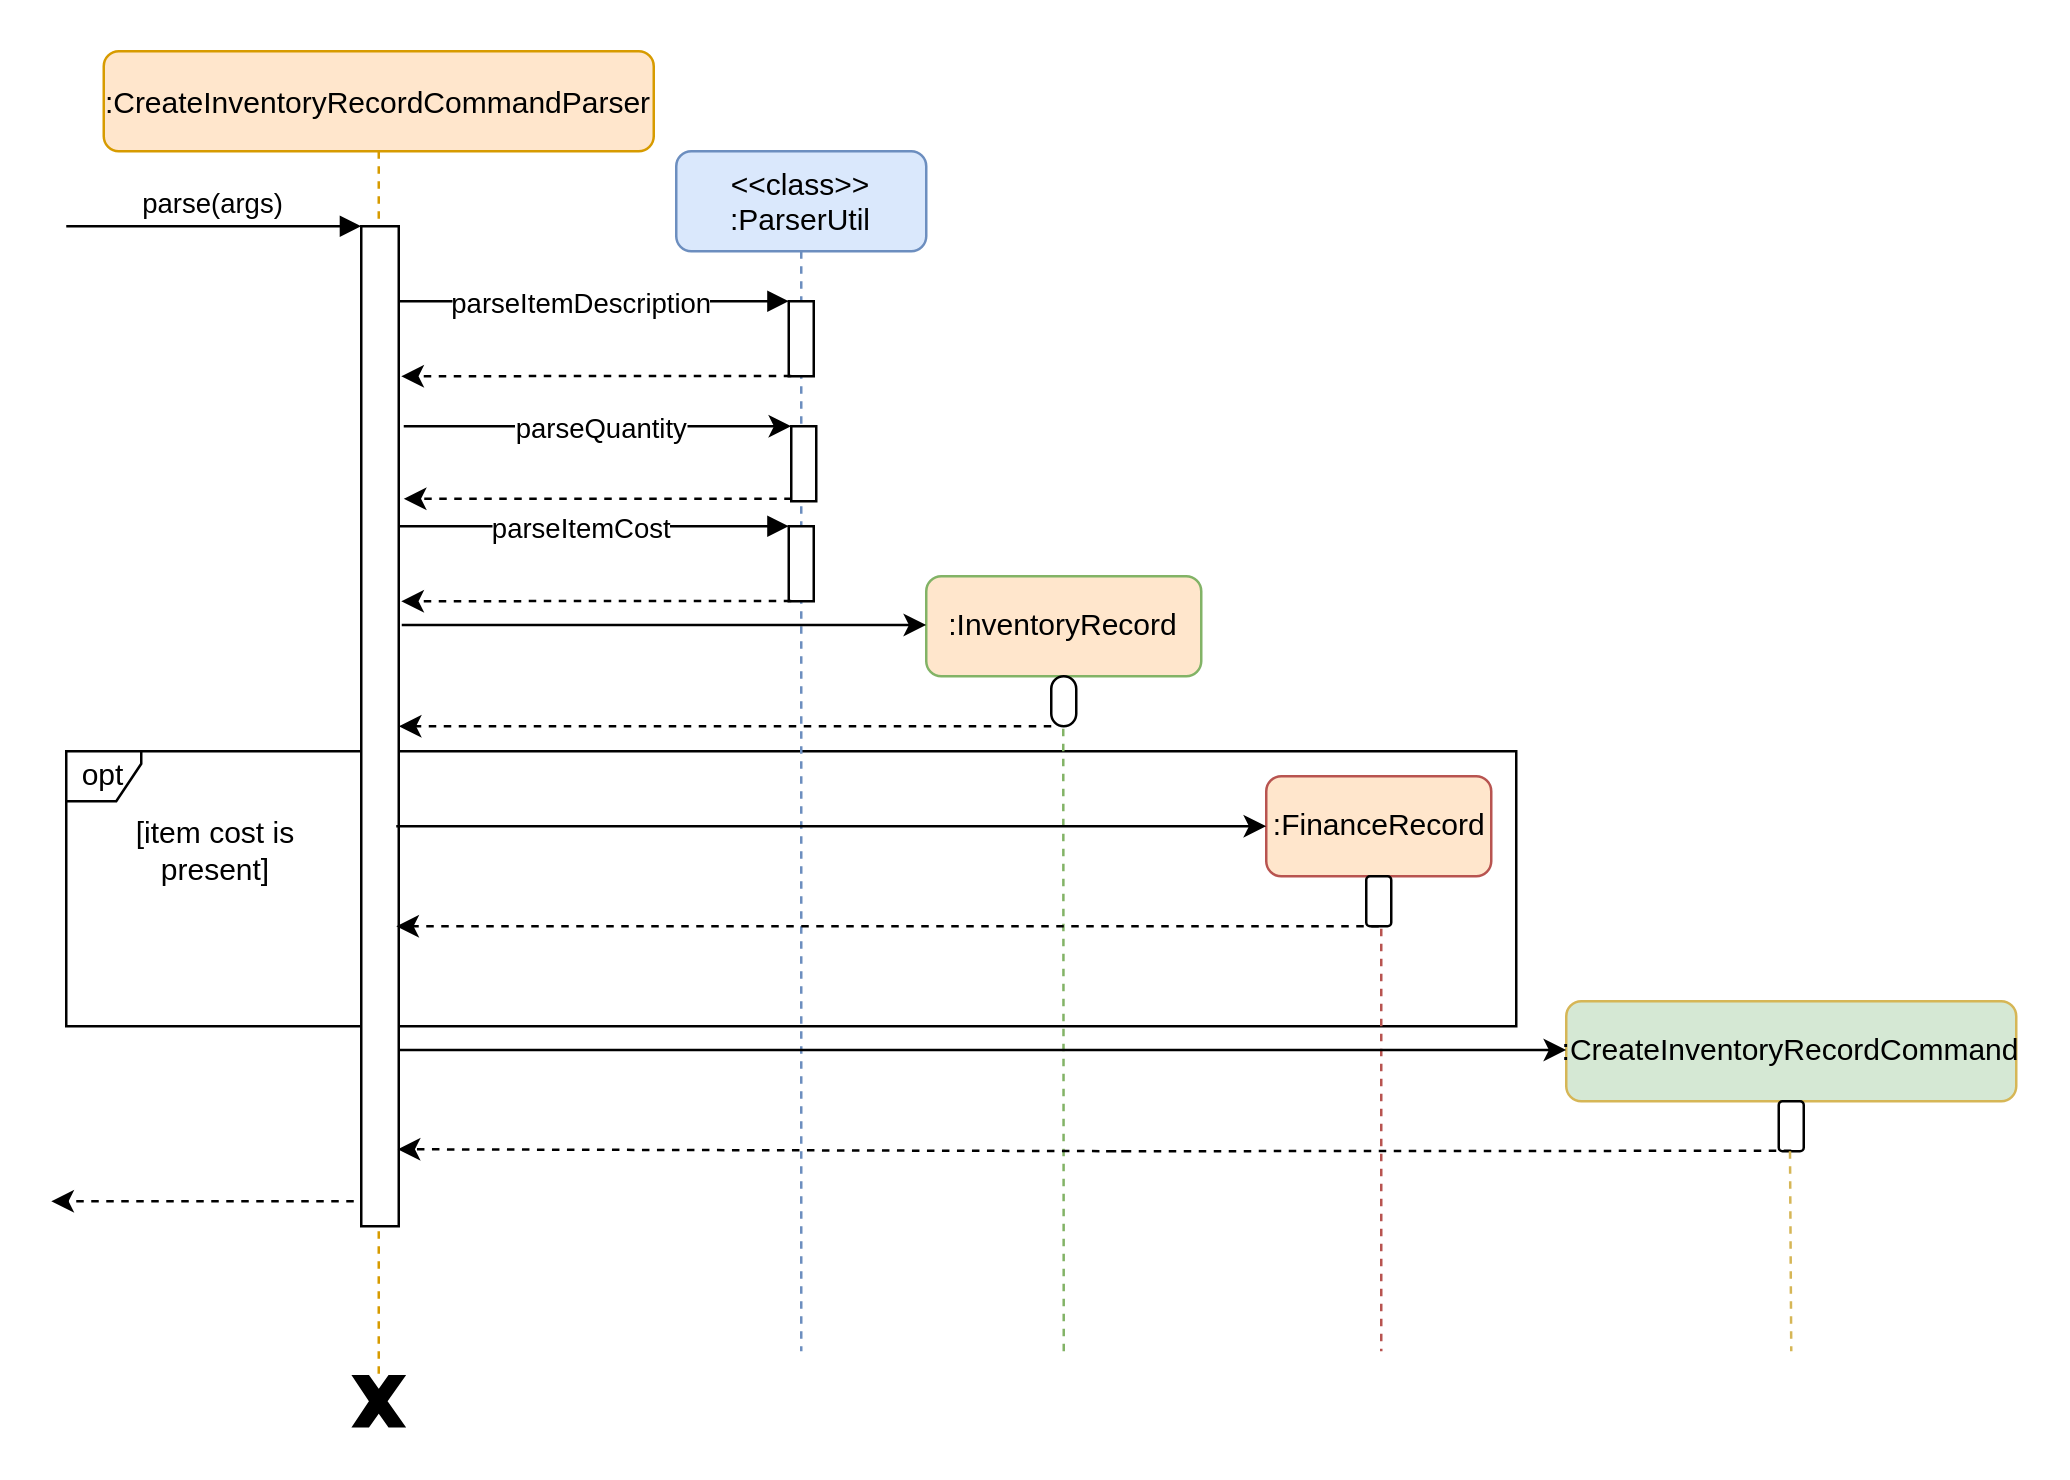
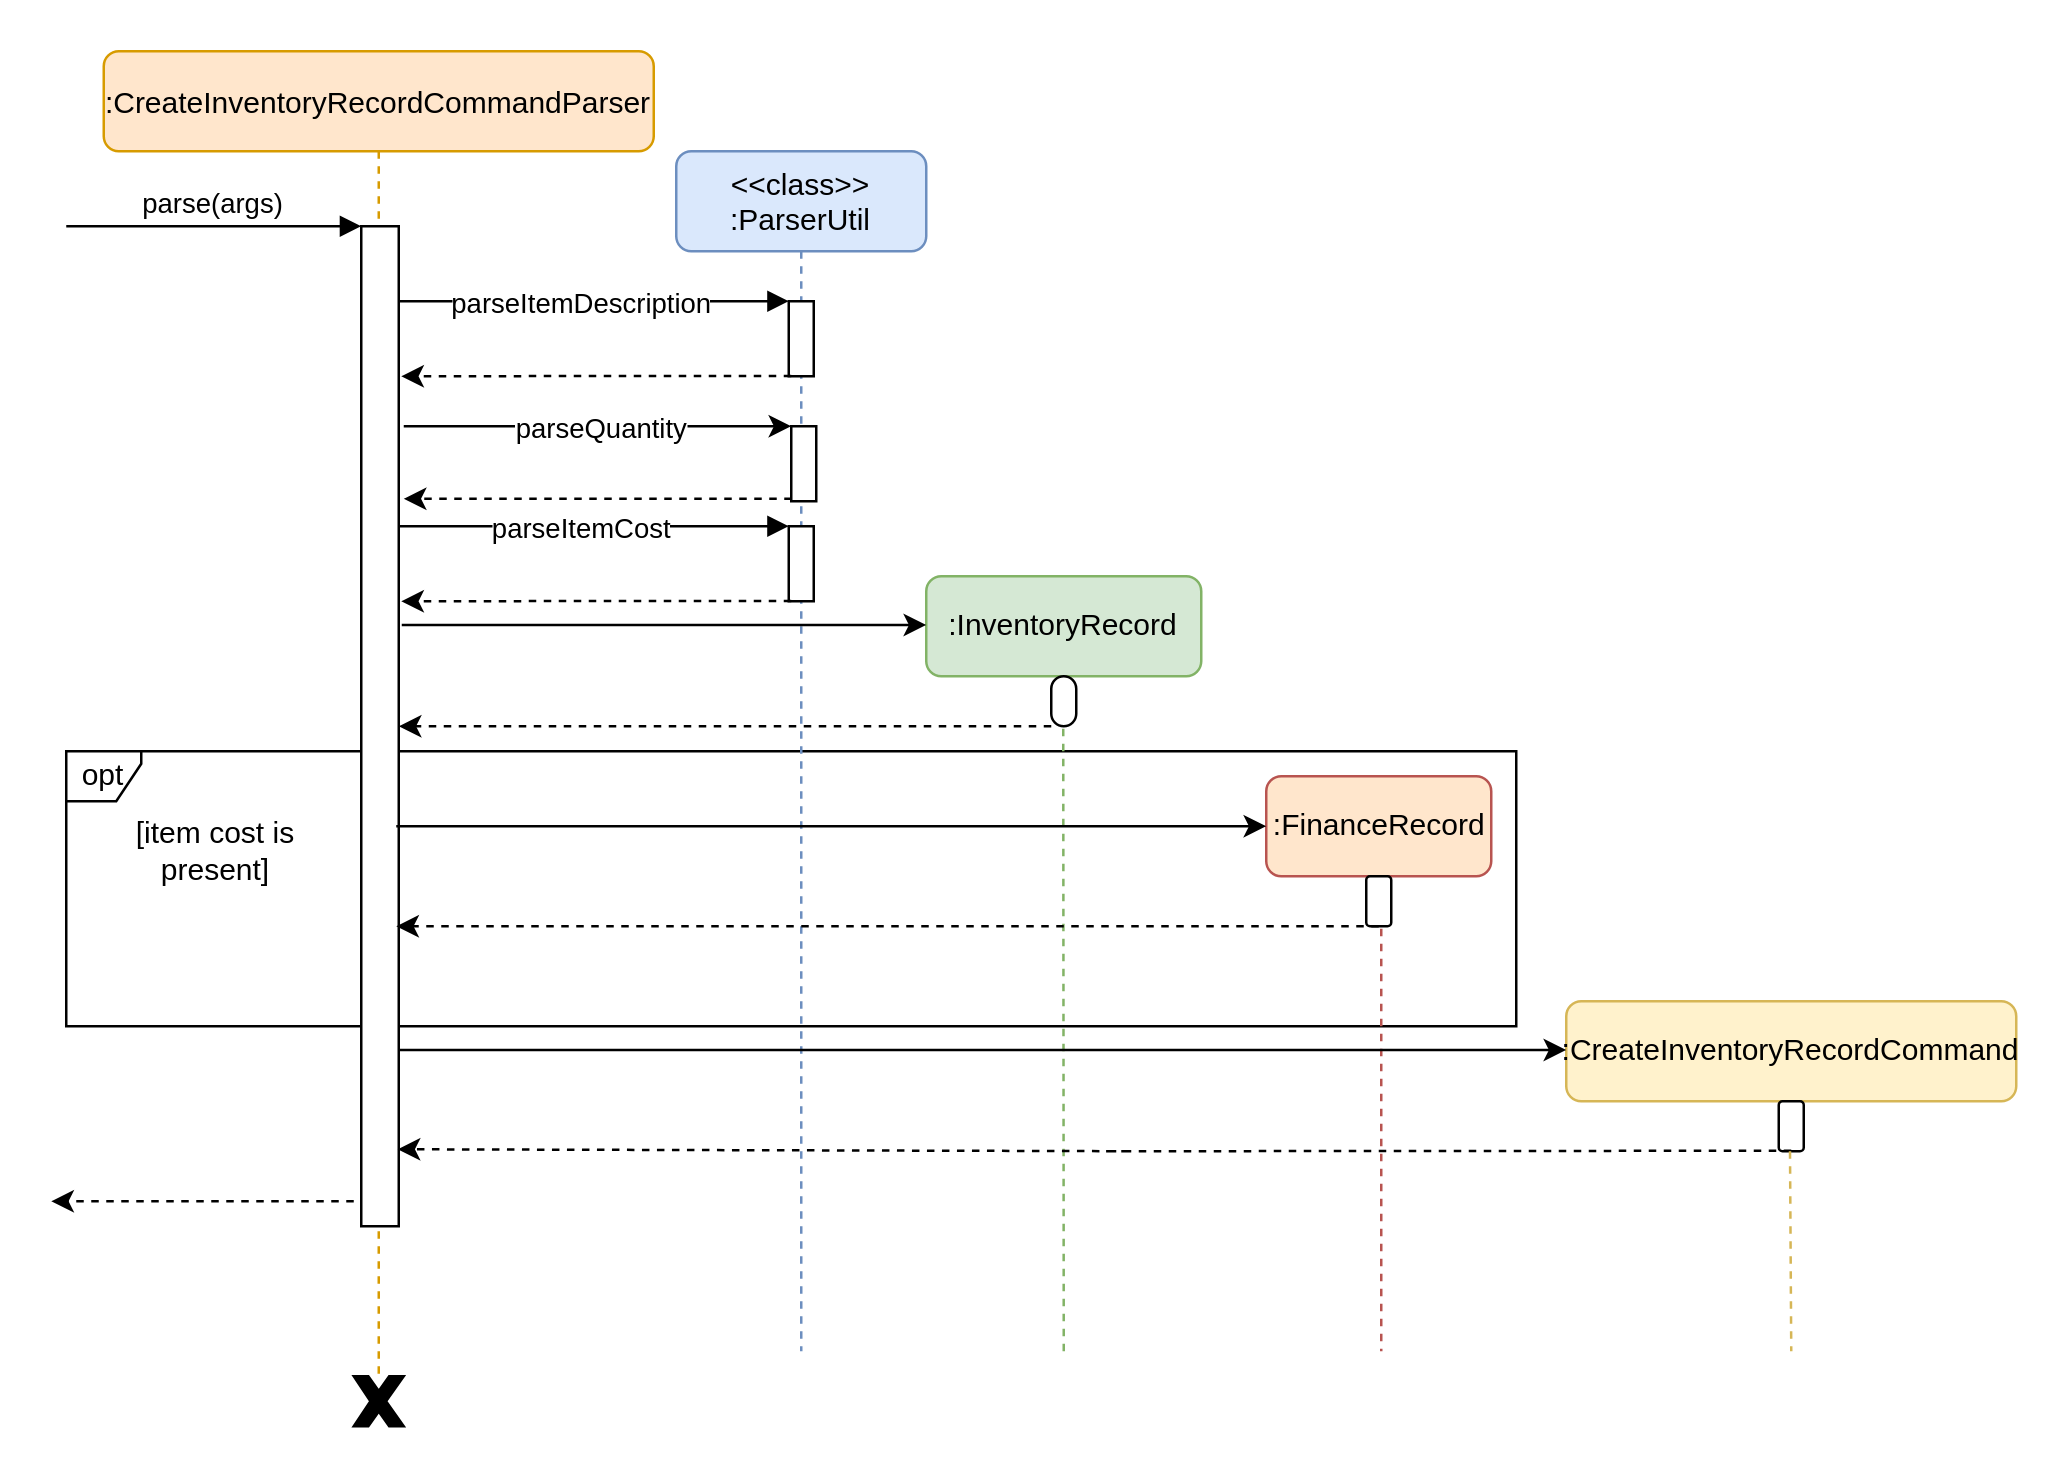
(1064, 626) -> (1064, 626)
(1791, 1051) -> (1791, 1051)
